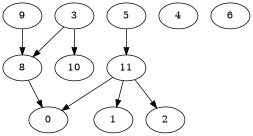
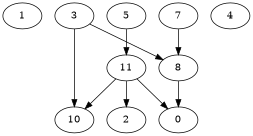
(22, 16) -> (178, 16)
(230, 16) -> none
(121, 90) -> (103, 91)
